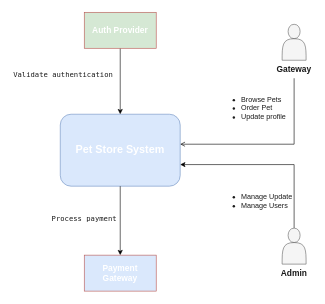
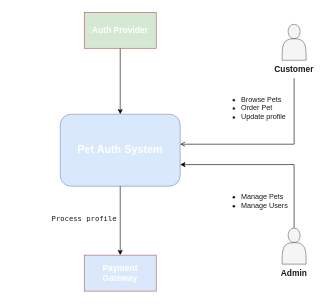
(294, 69) -> (294, 69)
(69, 75) -> none
(120, 150) -> (120, 150)
(243, 201) -> (241, 201)
(81, 219) -> (79, 219)
